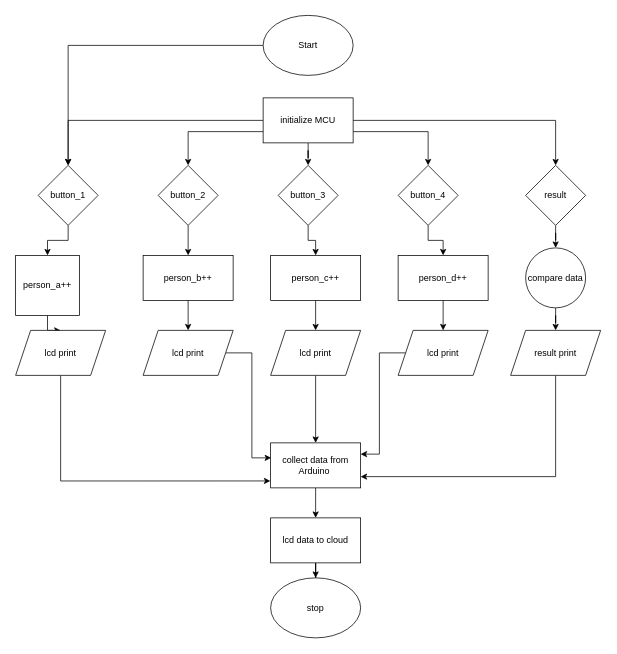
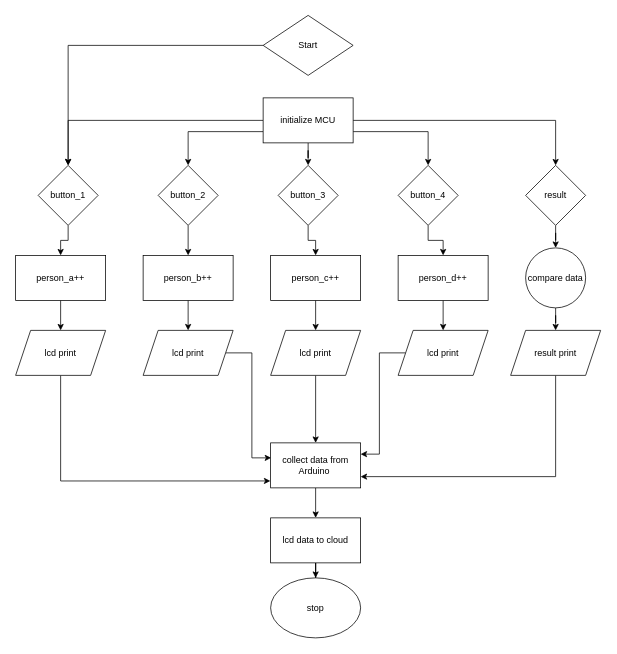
(308, 45) -> (308, 45)
(47, 285) -> (60, 278)
